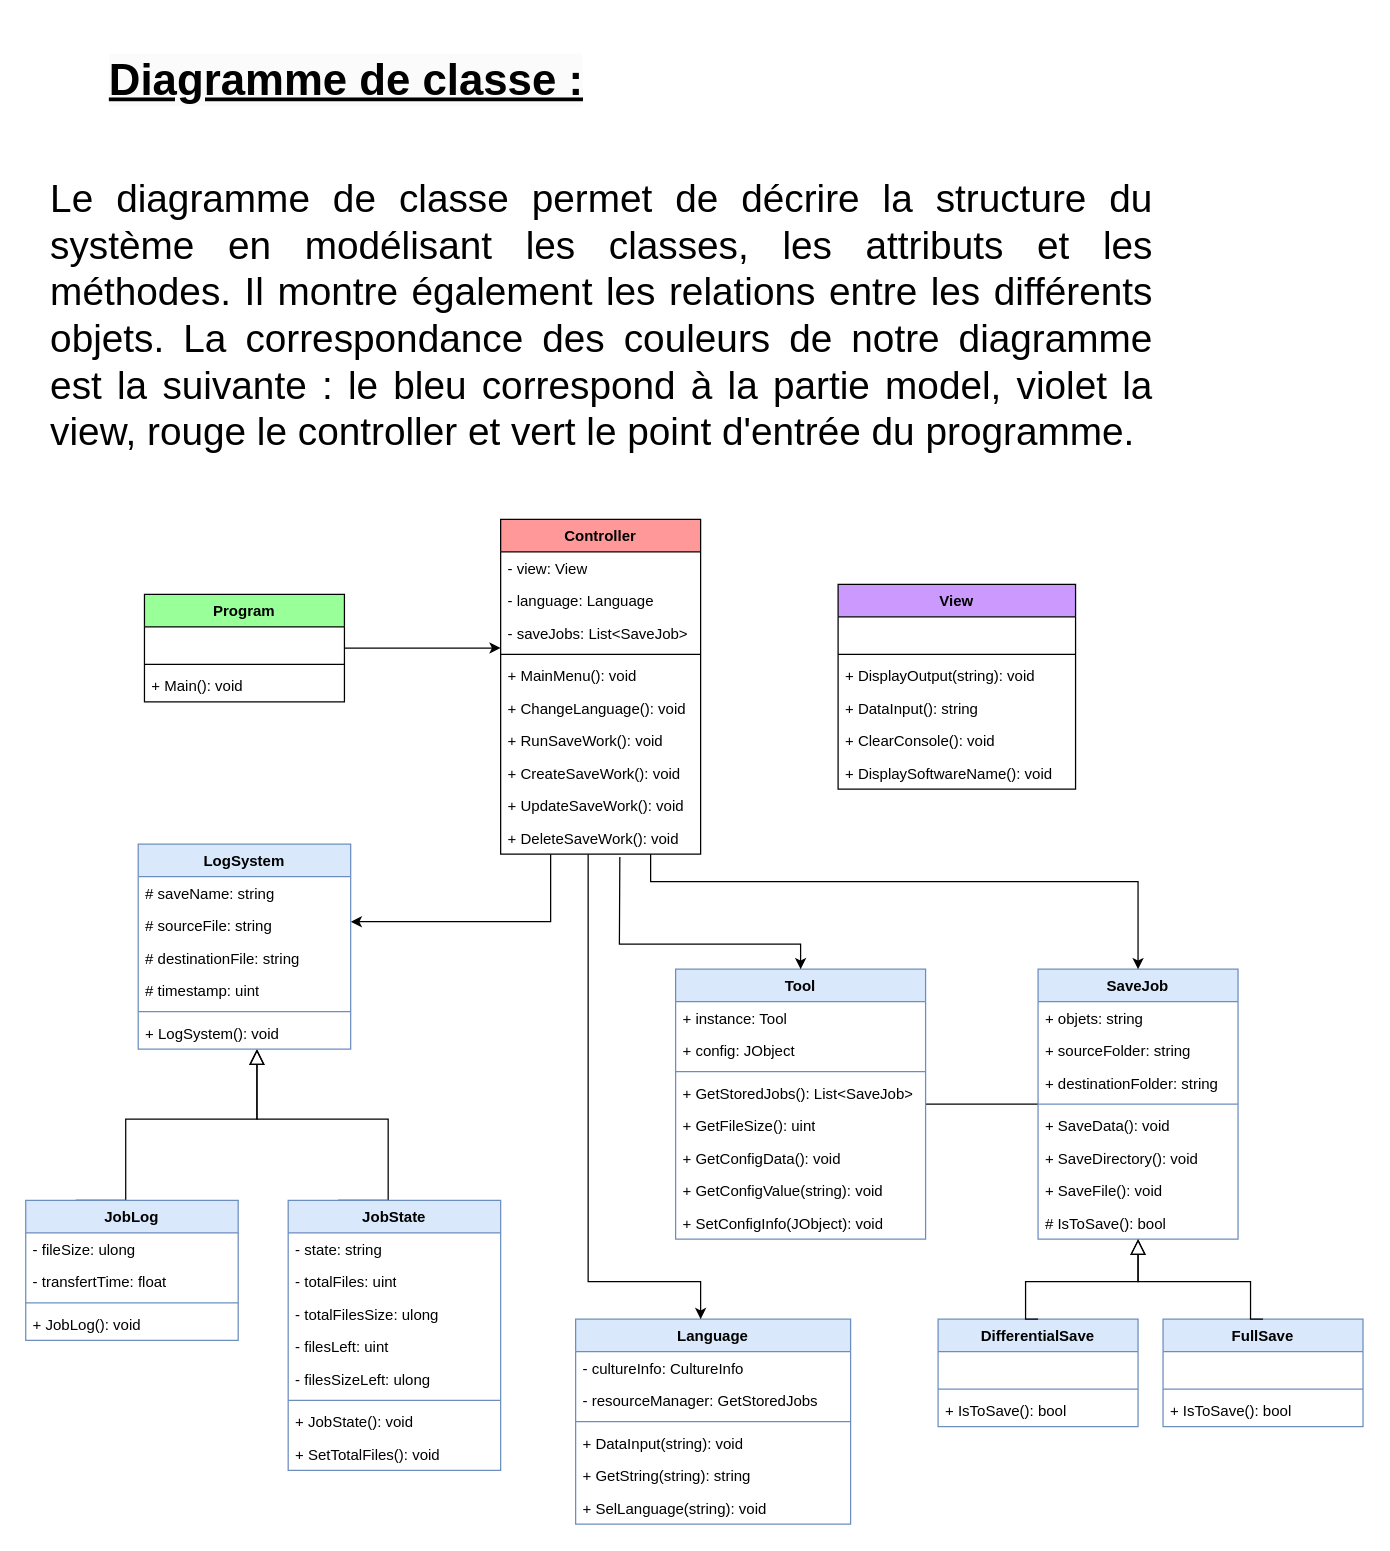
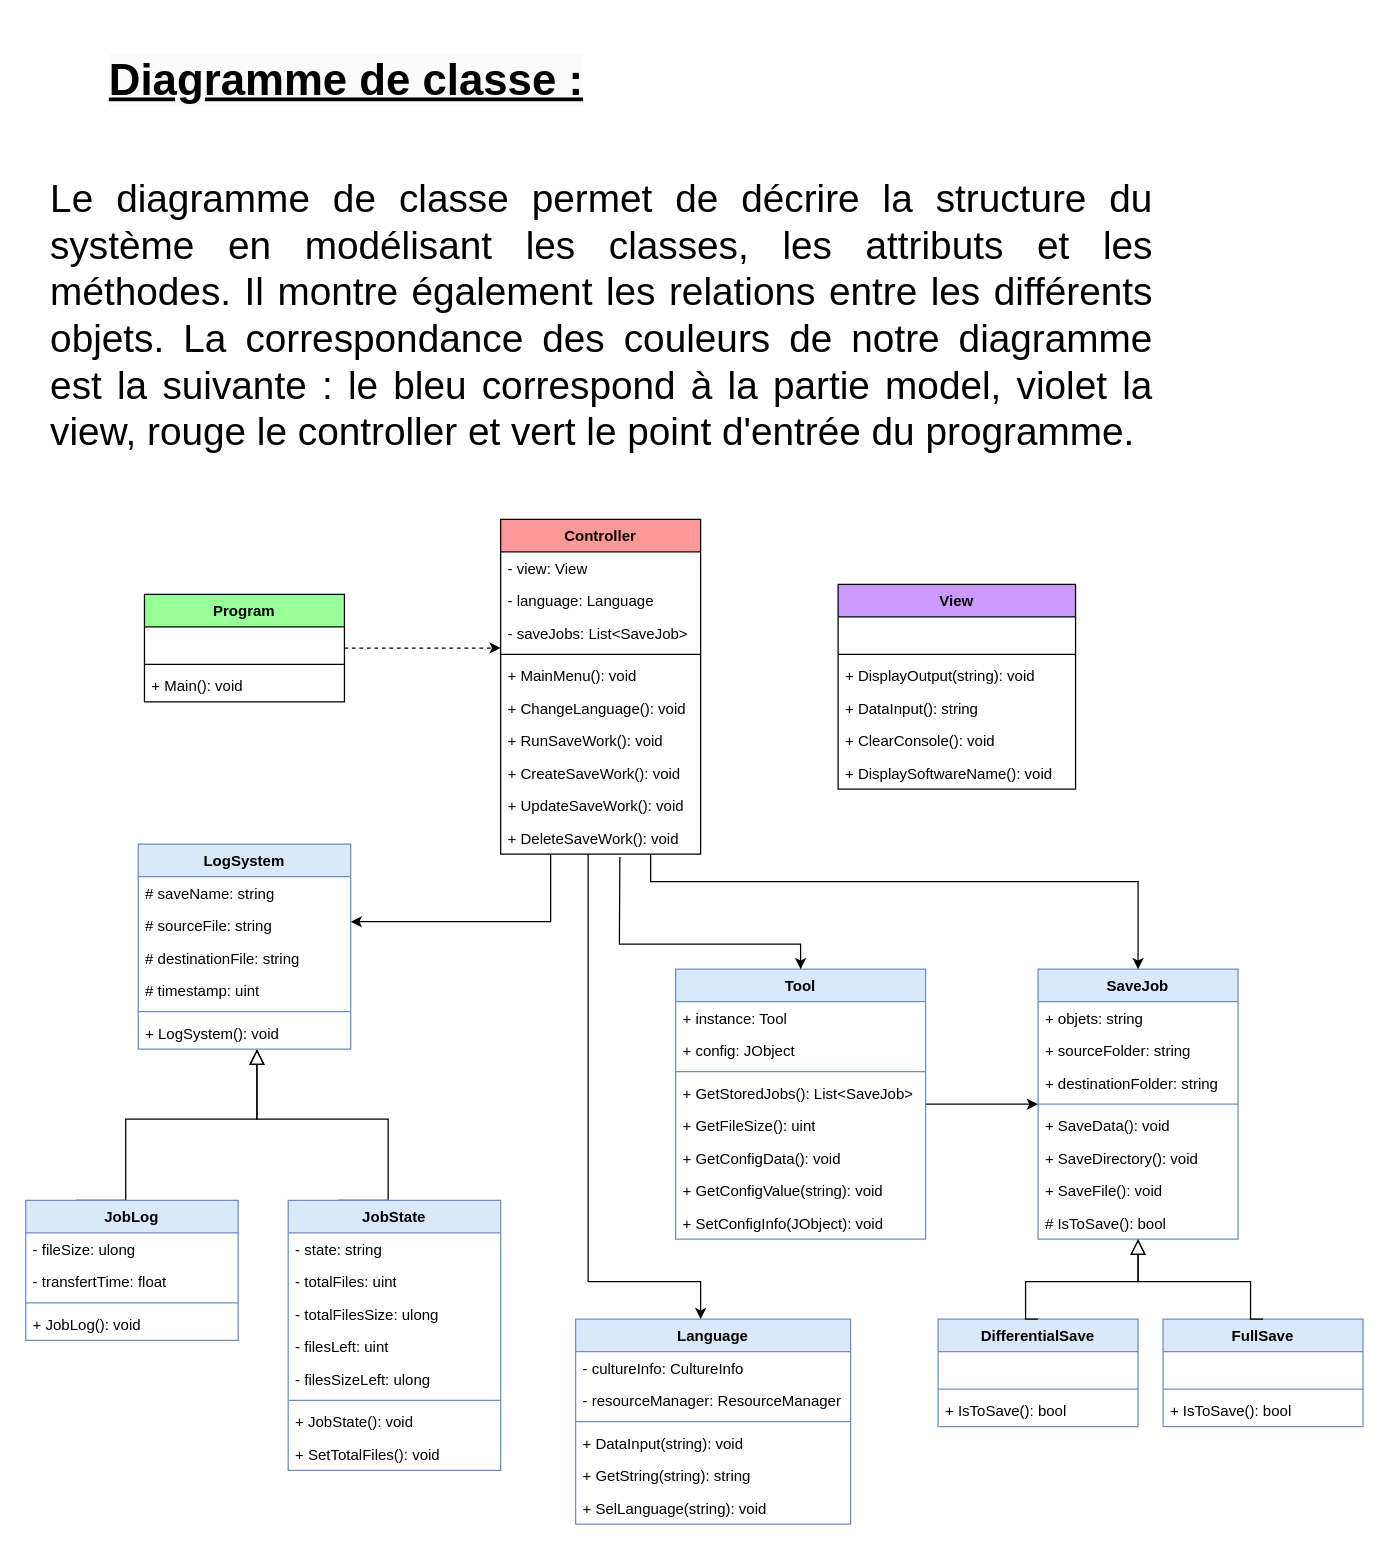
(420, 648) -> (420, 648)
(1031, 1104) -> (1028, 1104)
(712, 1402) -> (714, 1411)
